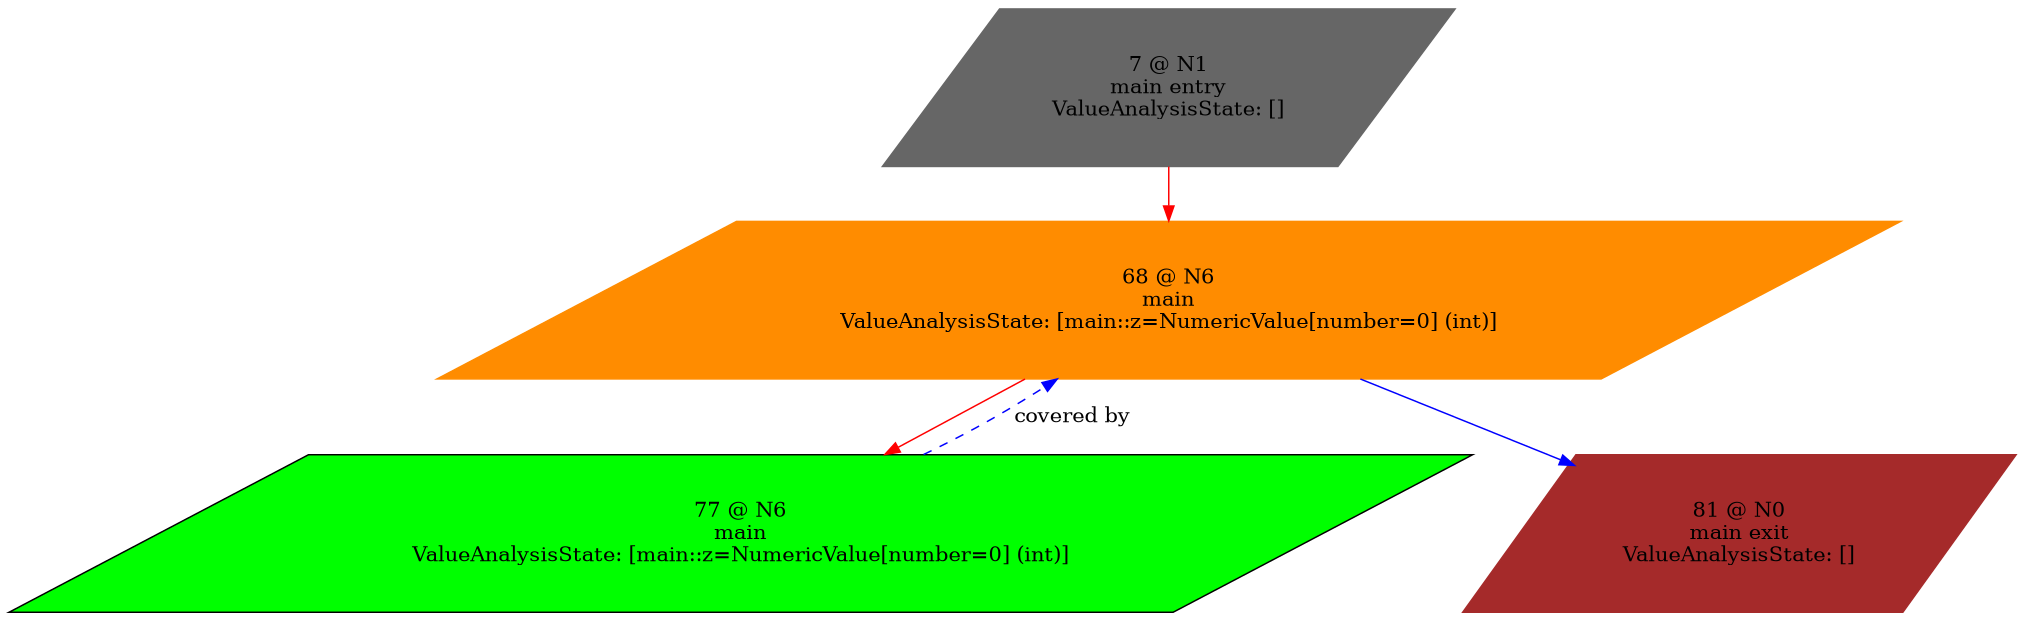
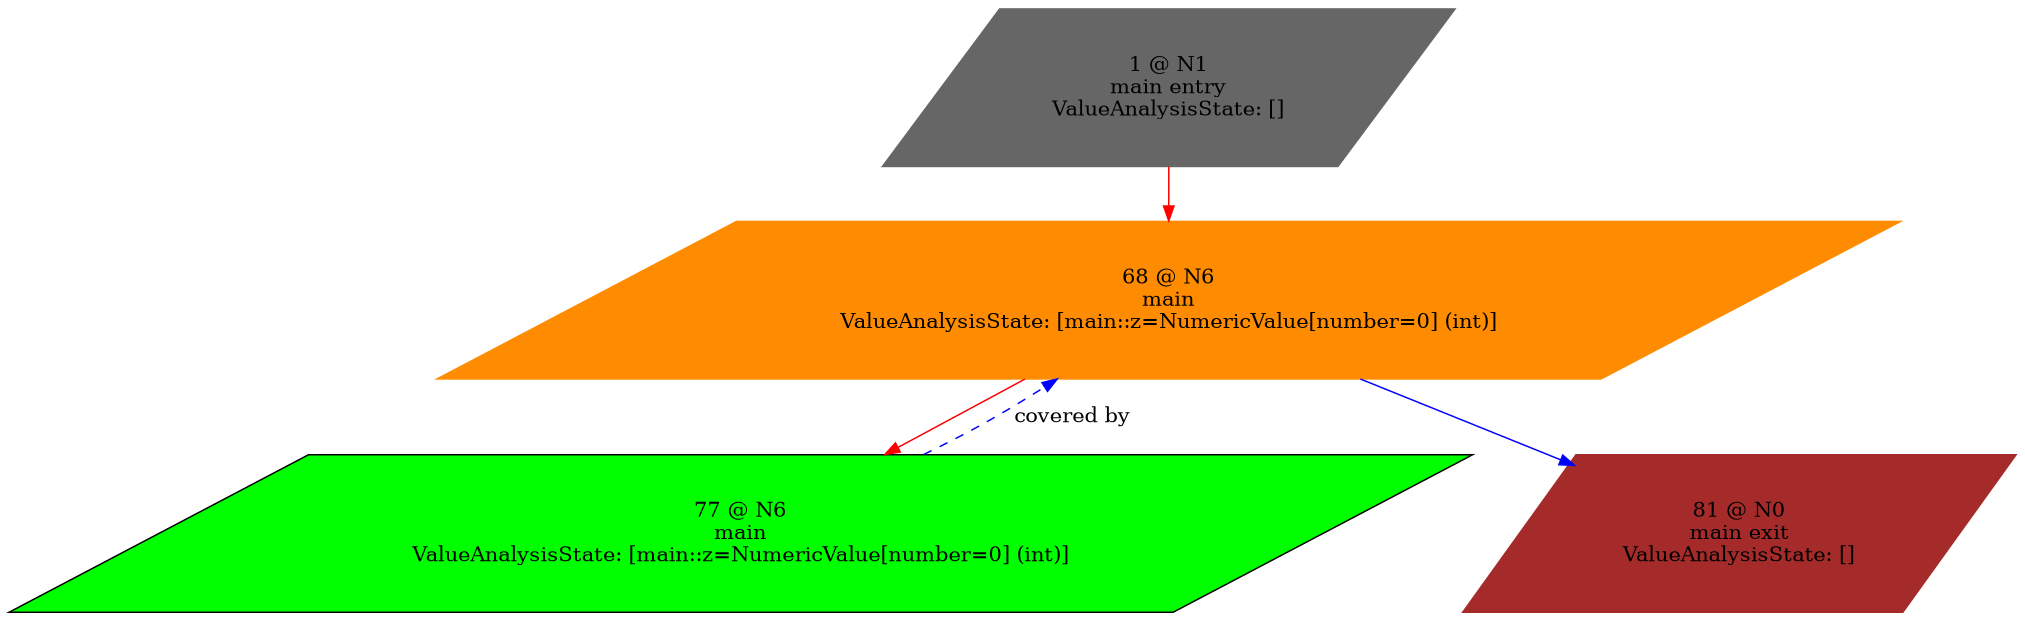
(1169, 88) -> (1169, 88)
